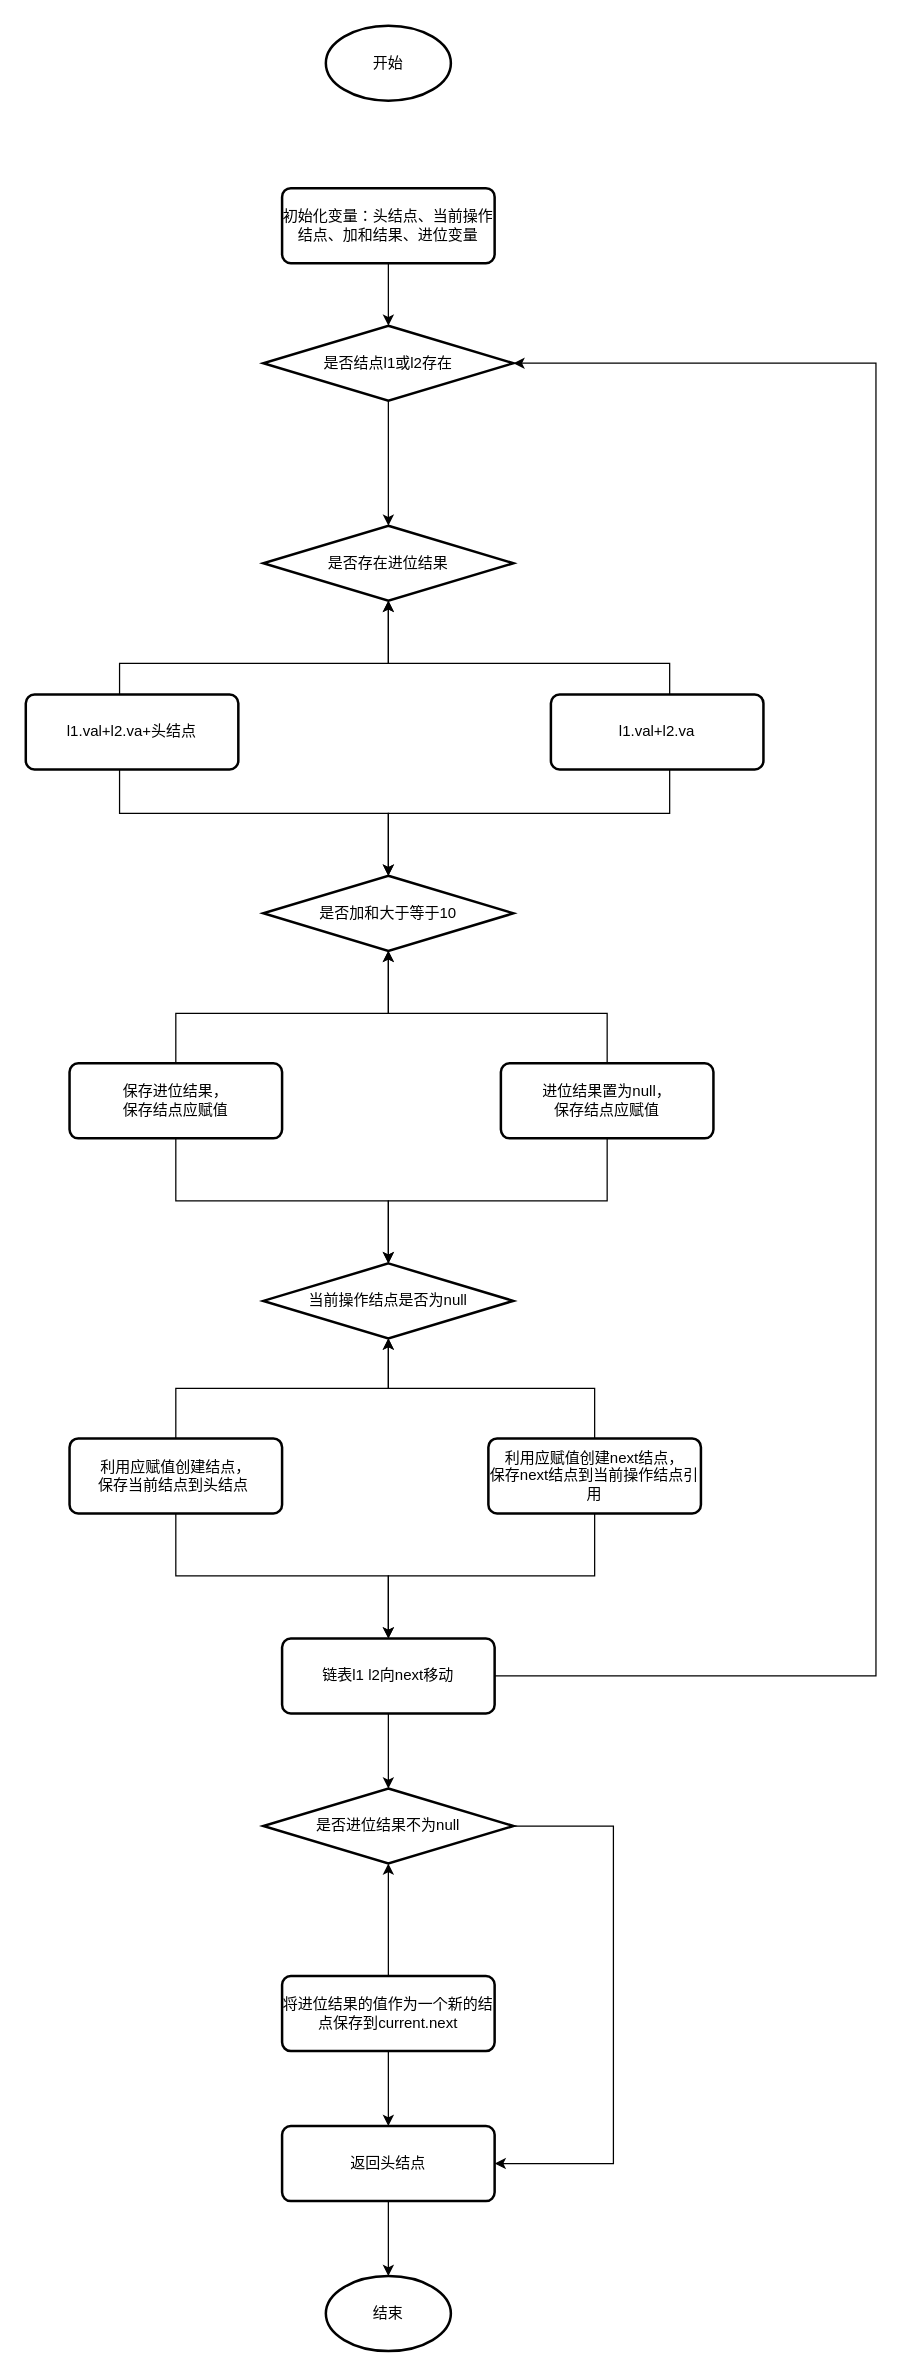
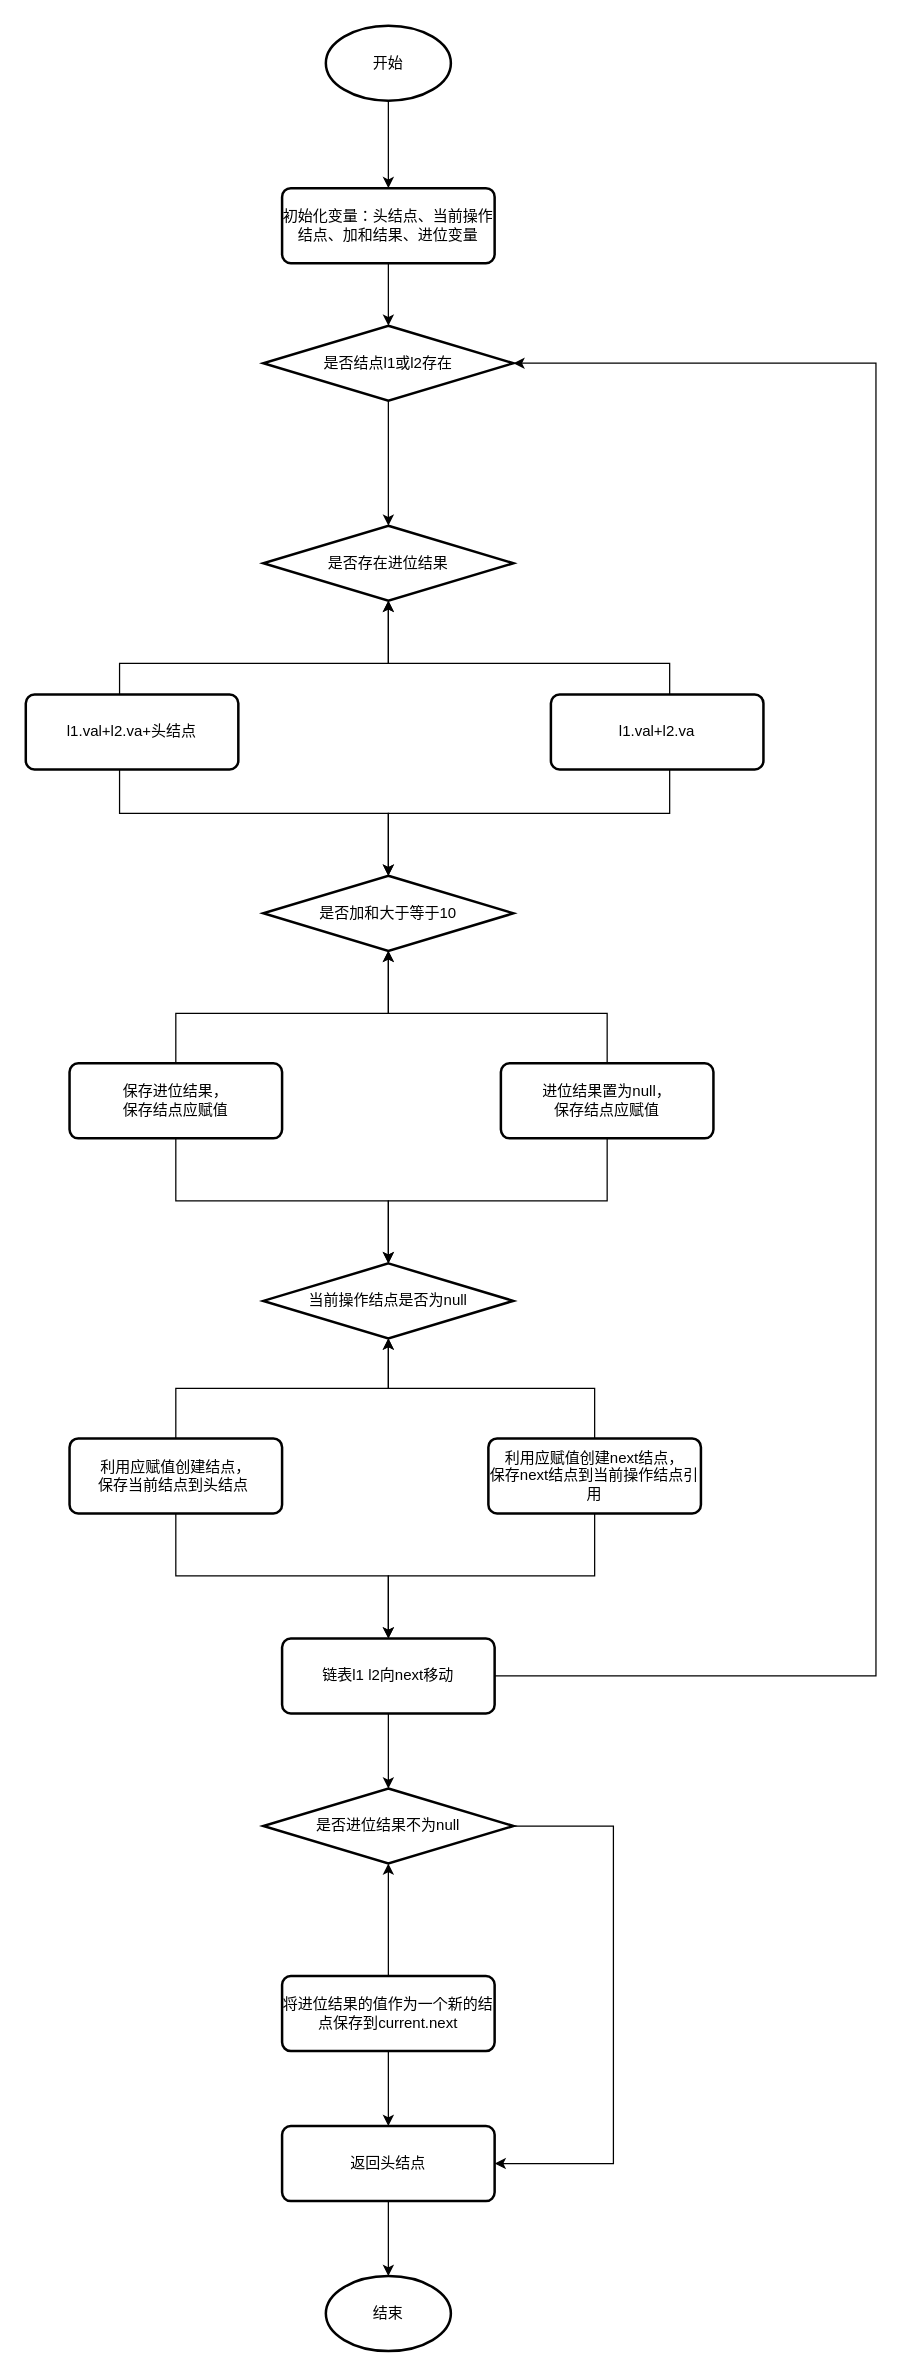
none -> (388, 140)
